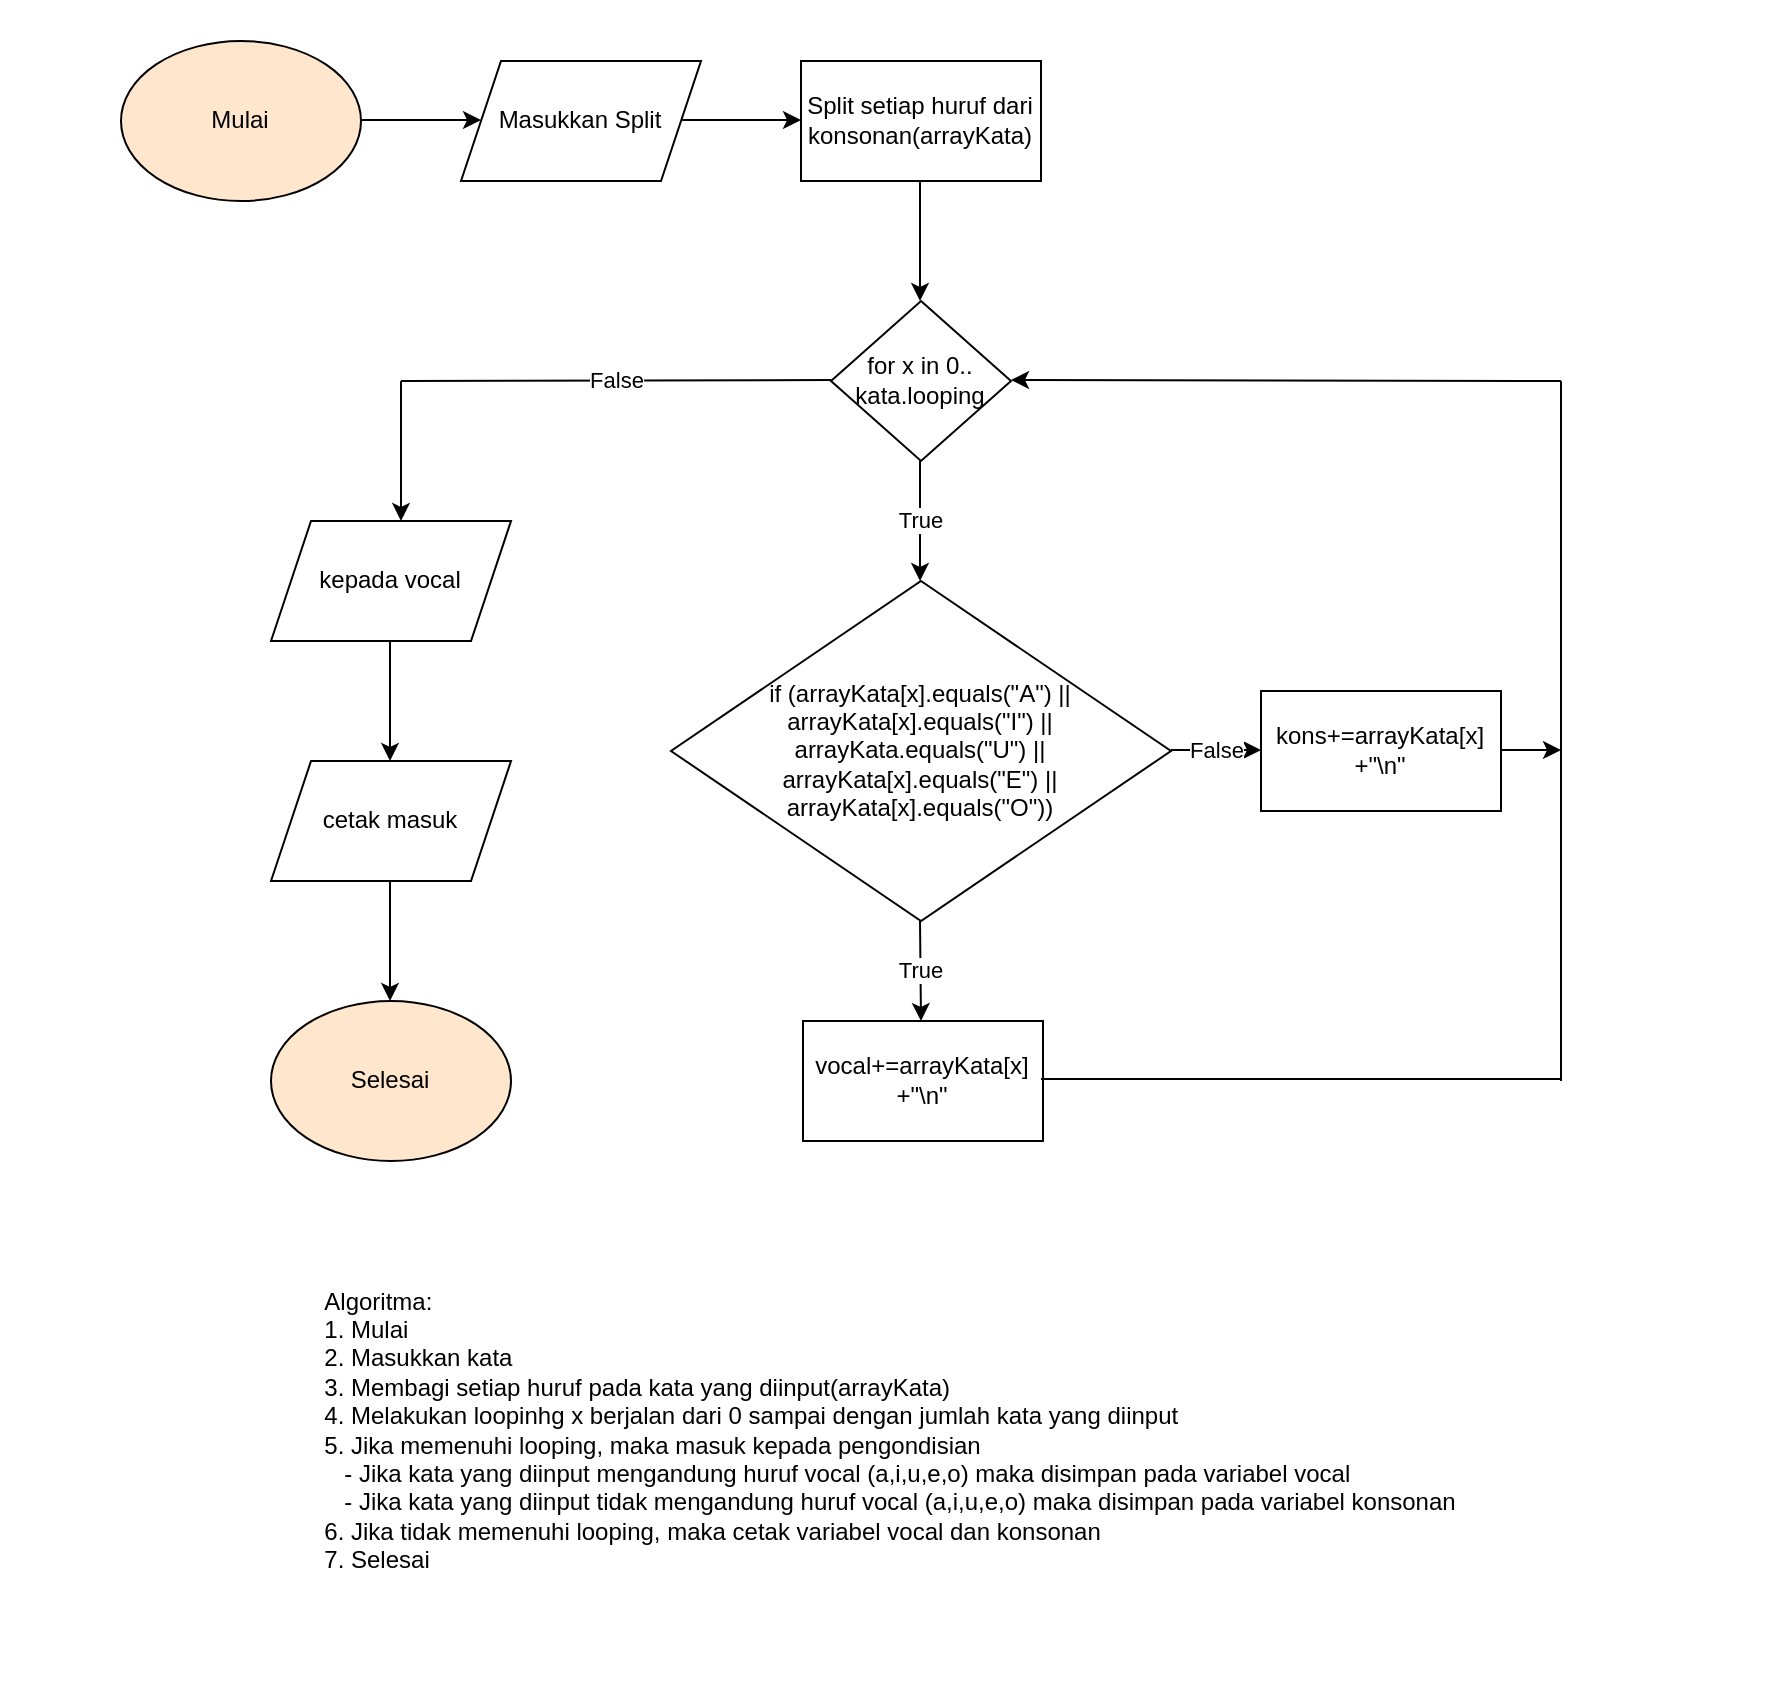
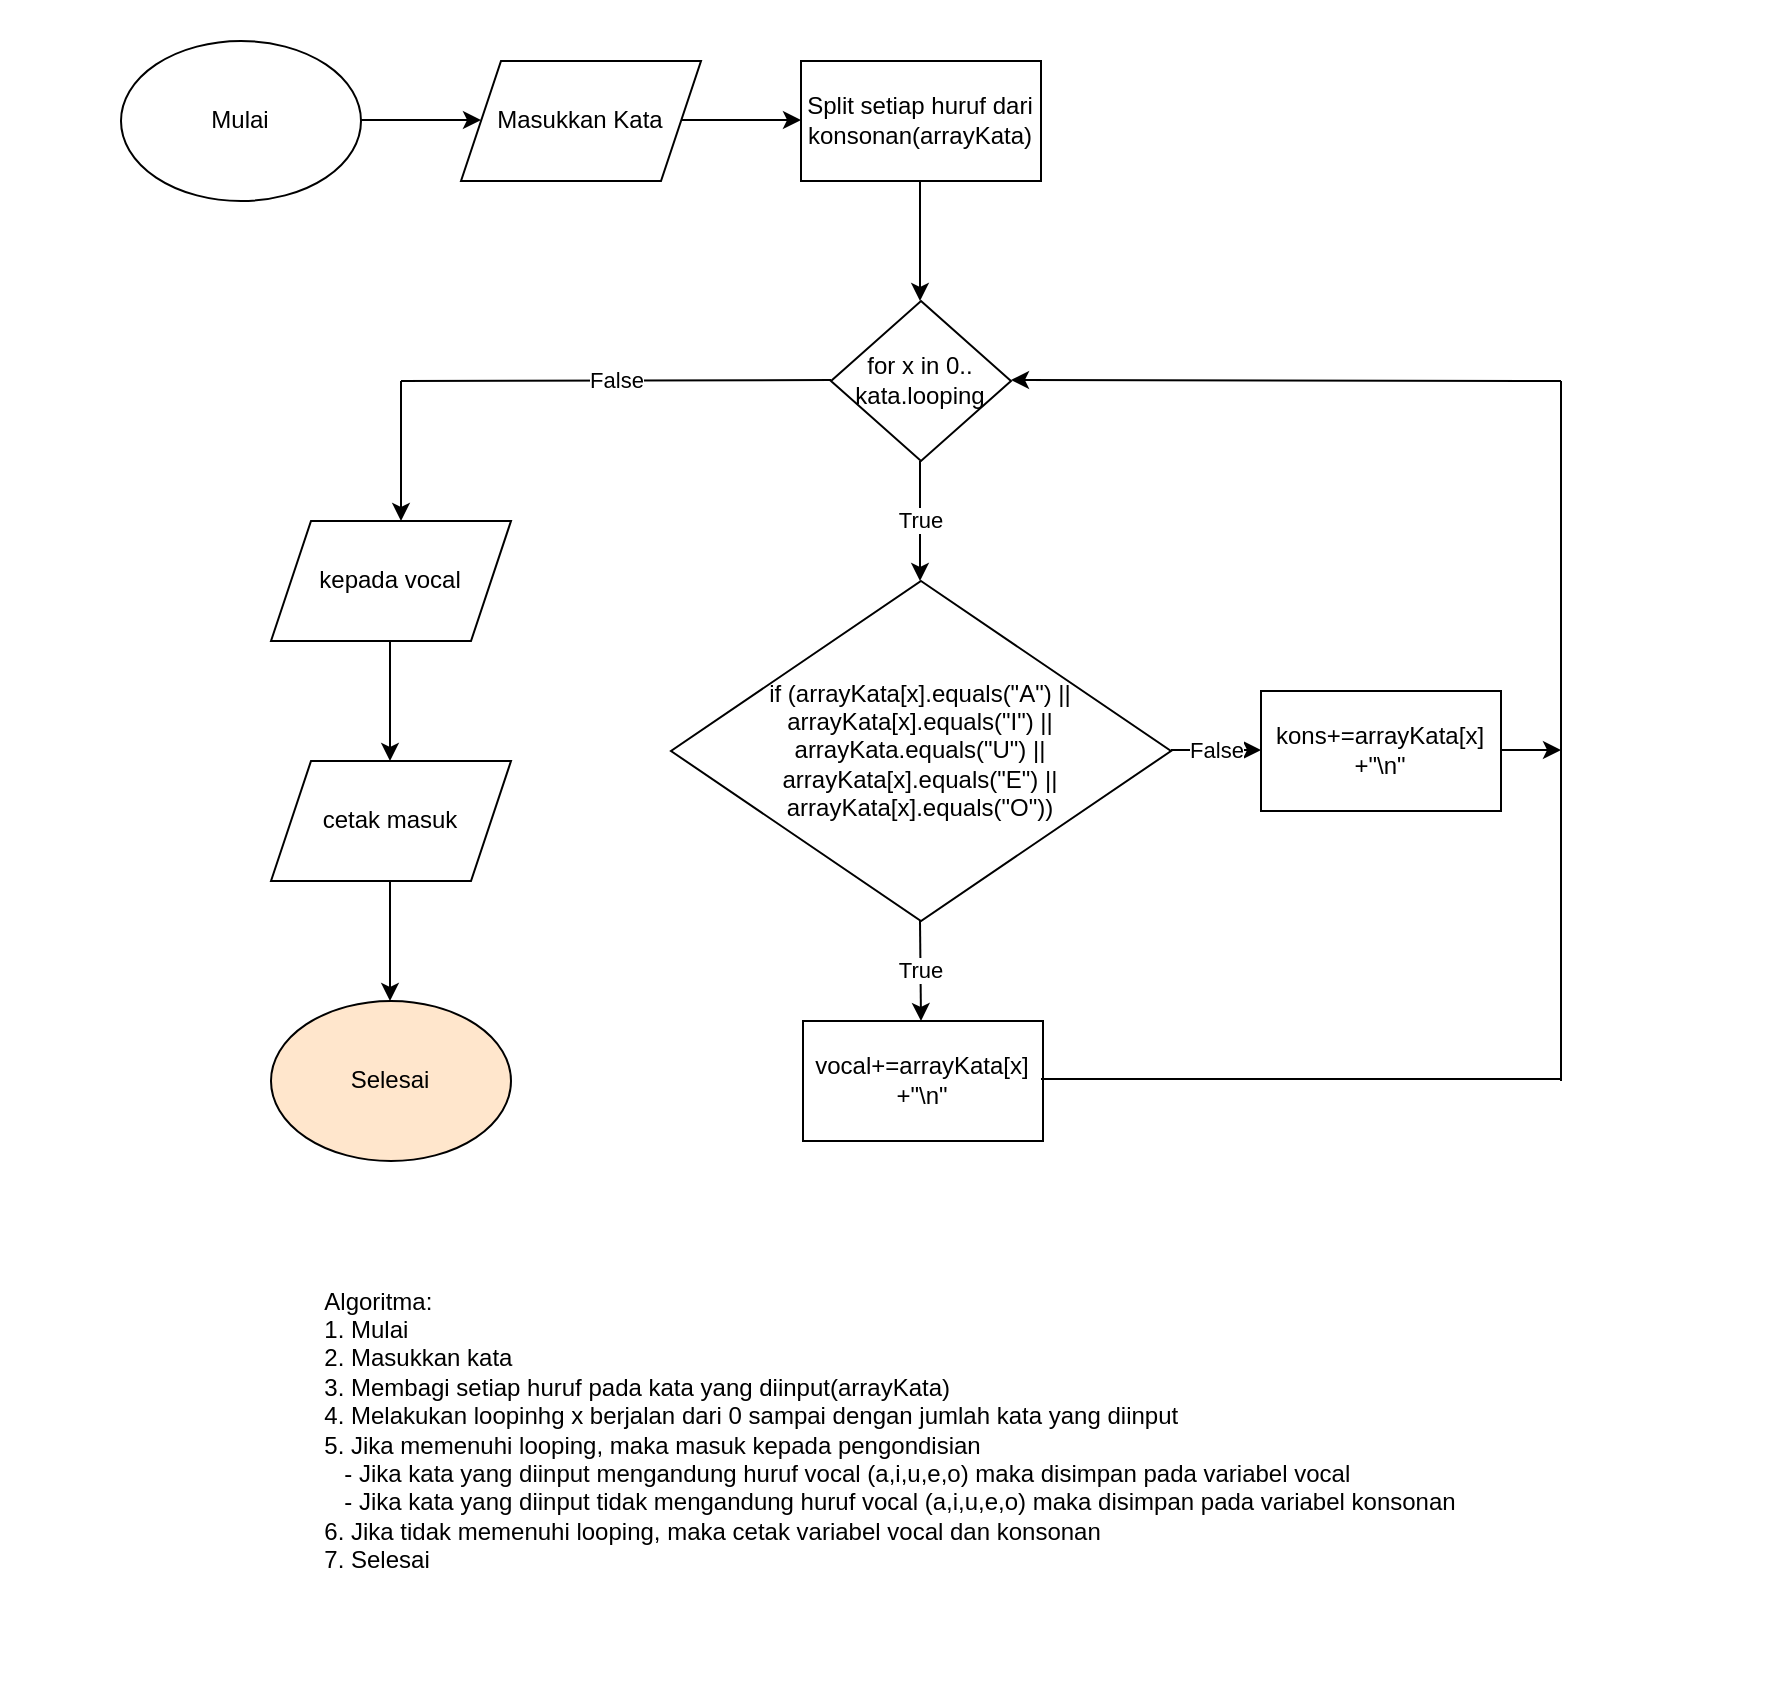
(241, 121) -> (241, 121)
(581, 121) -> (581, 121)
